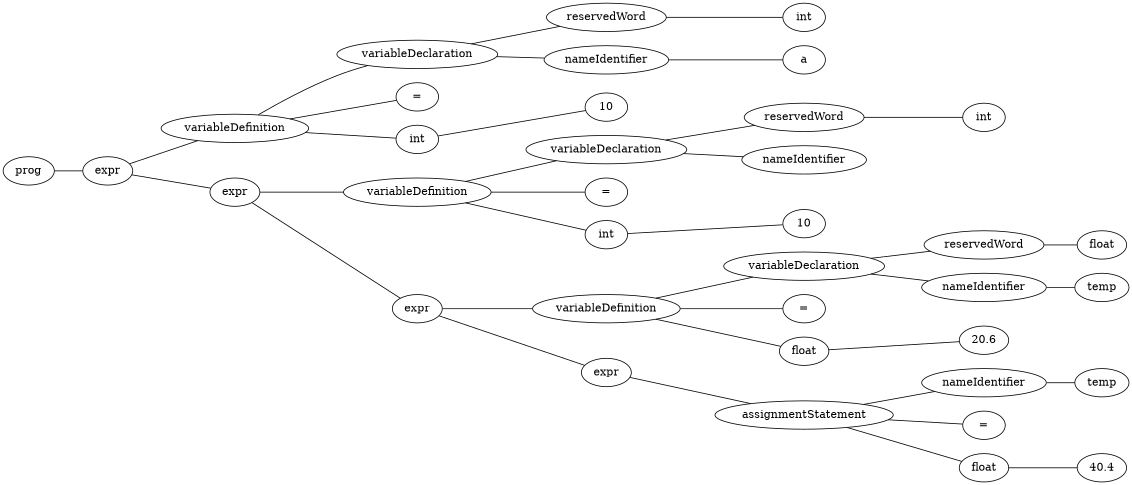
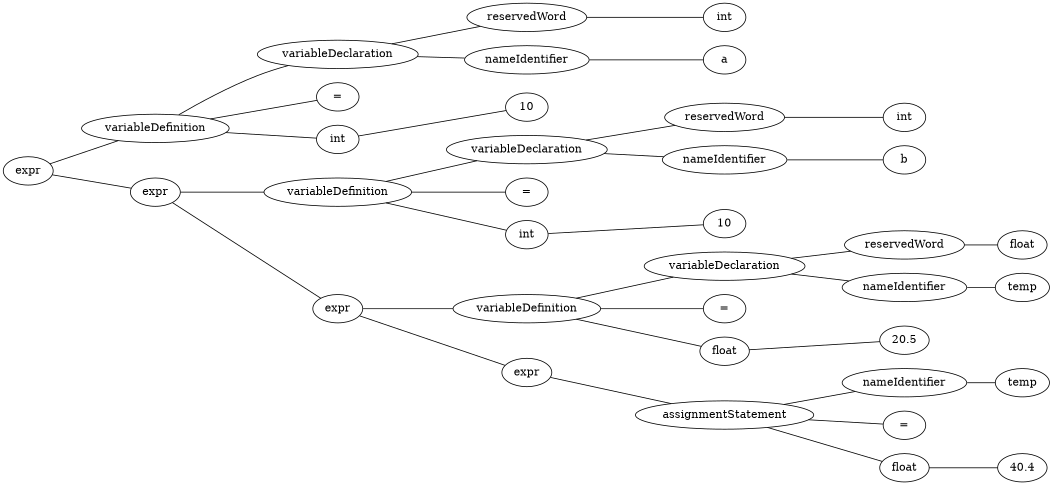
none -> (904, 160)
(29, 171) -> none
(984, 340) -> (904, 340)
